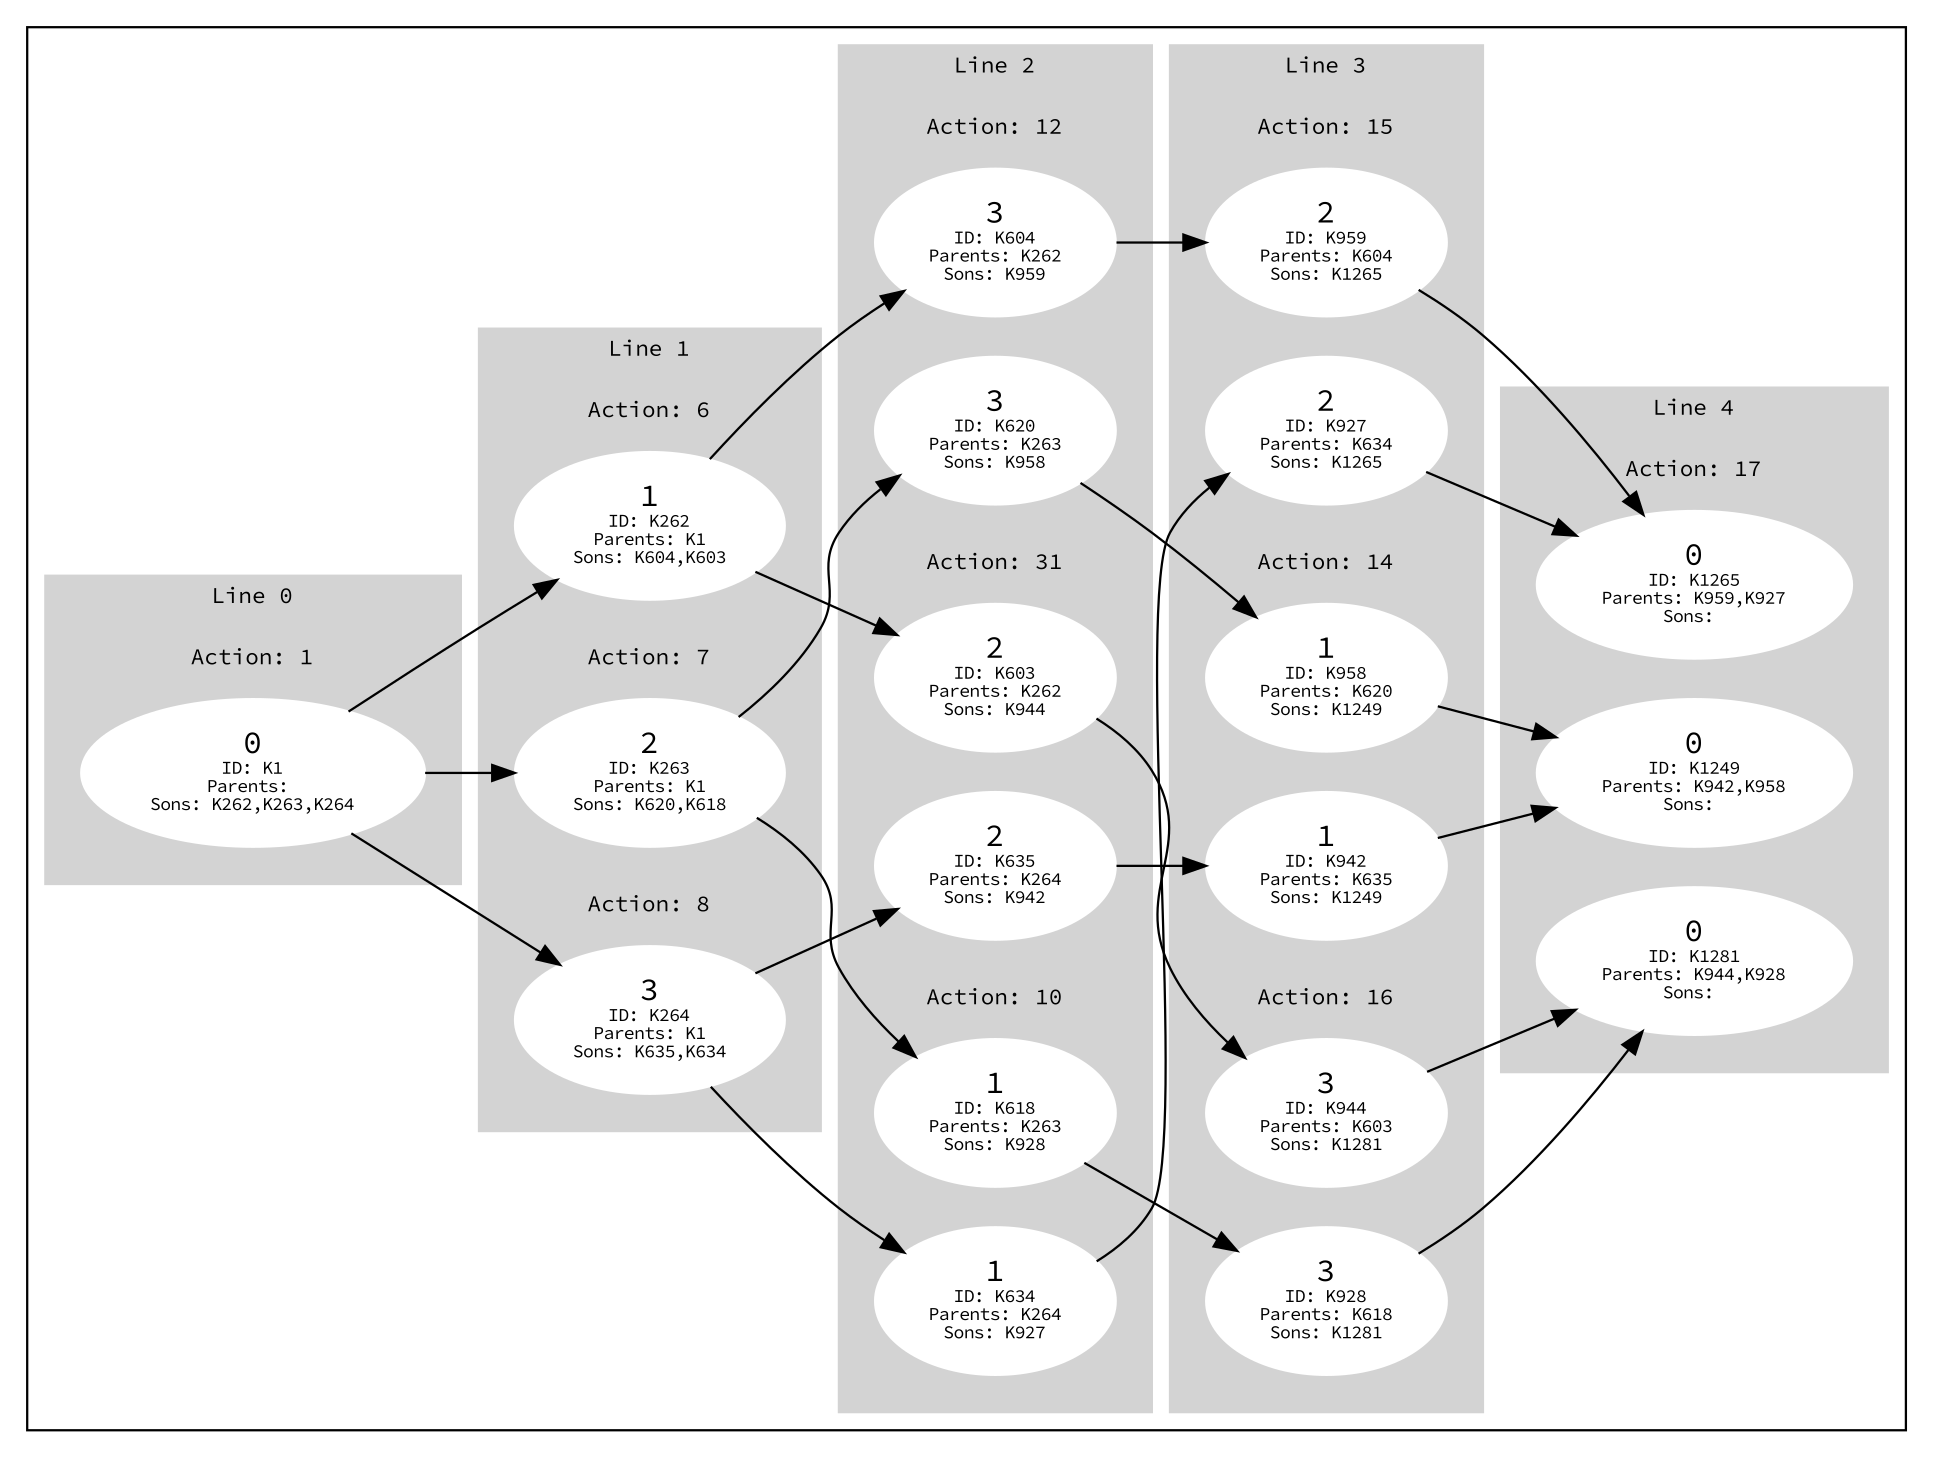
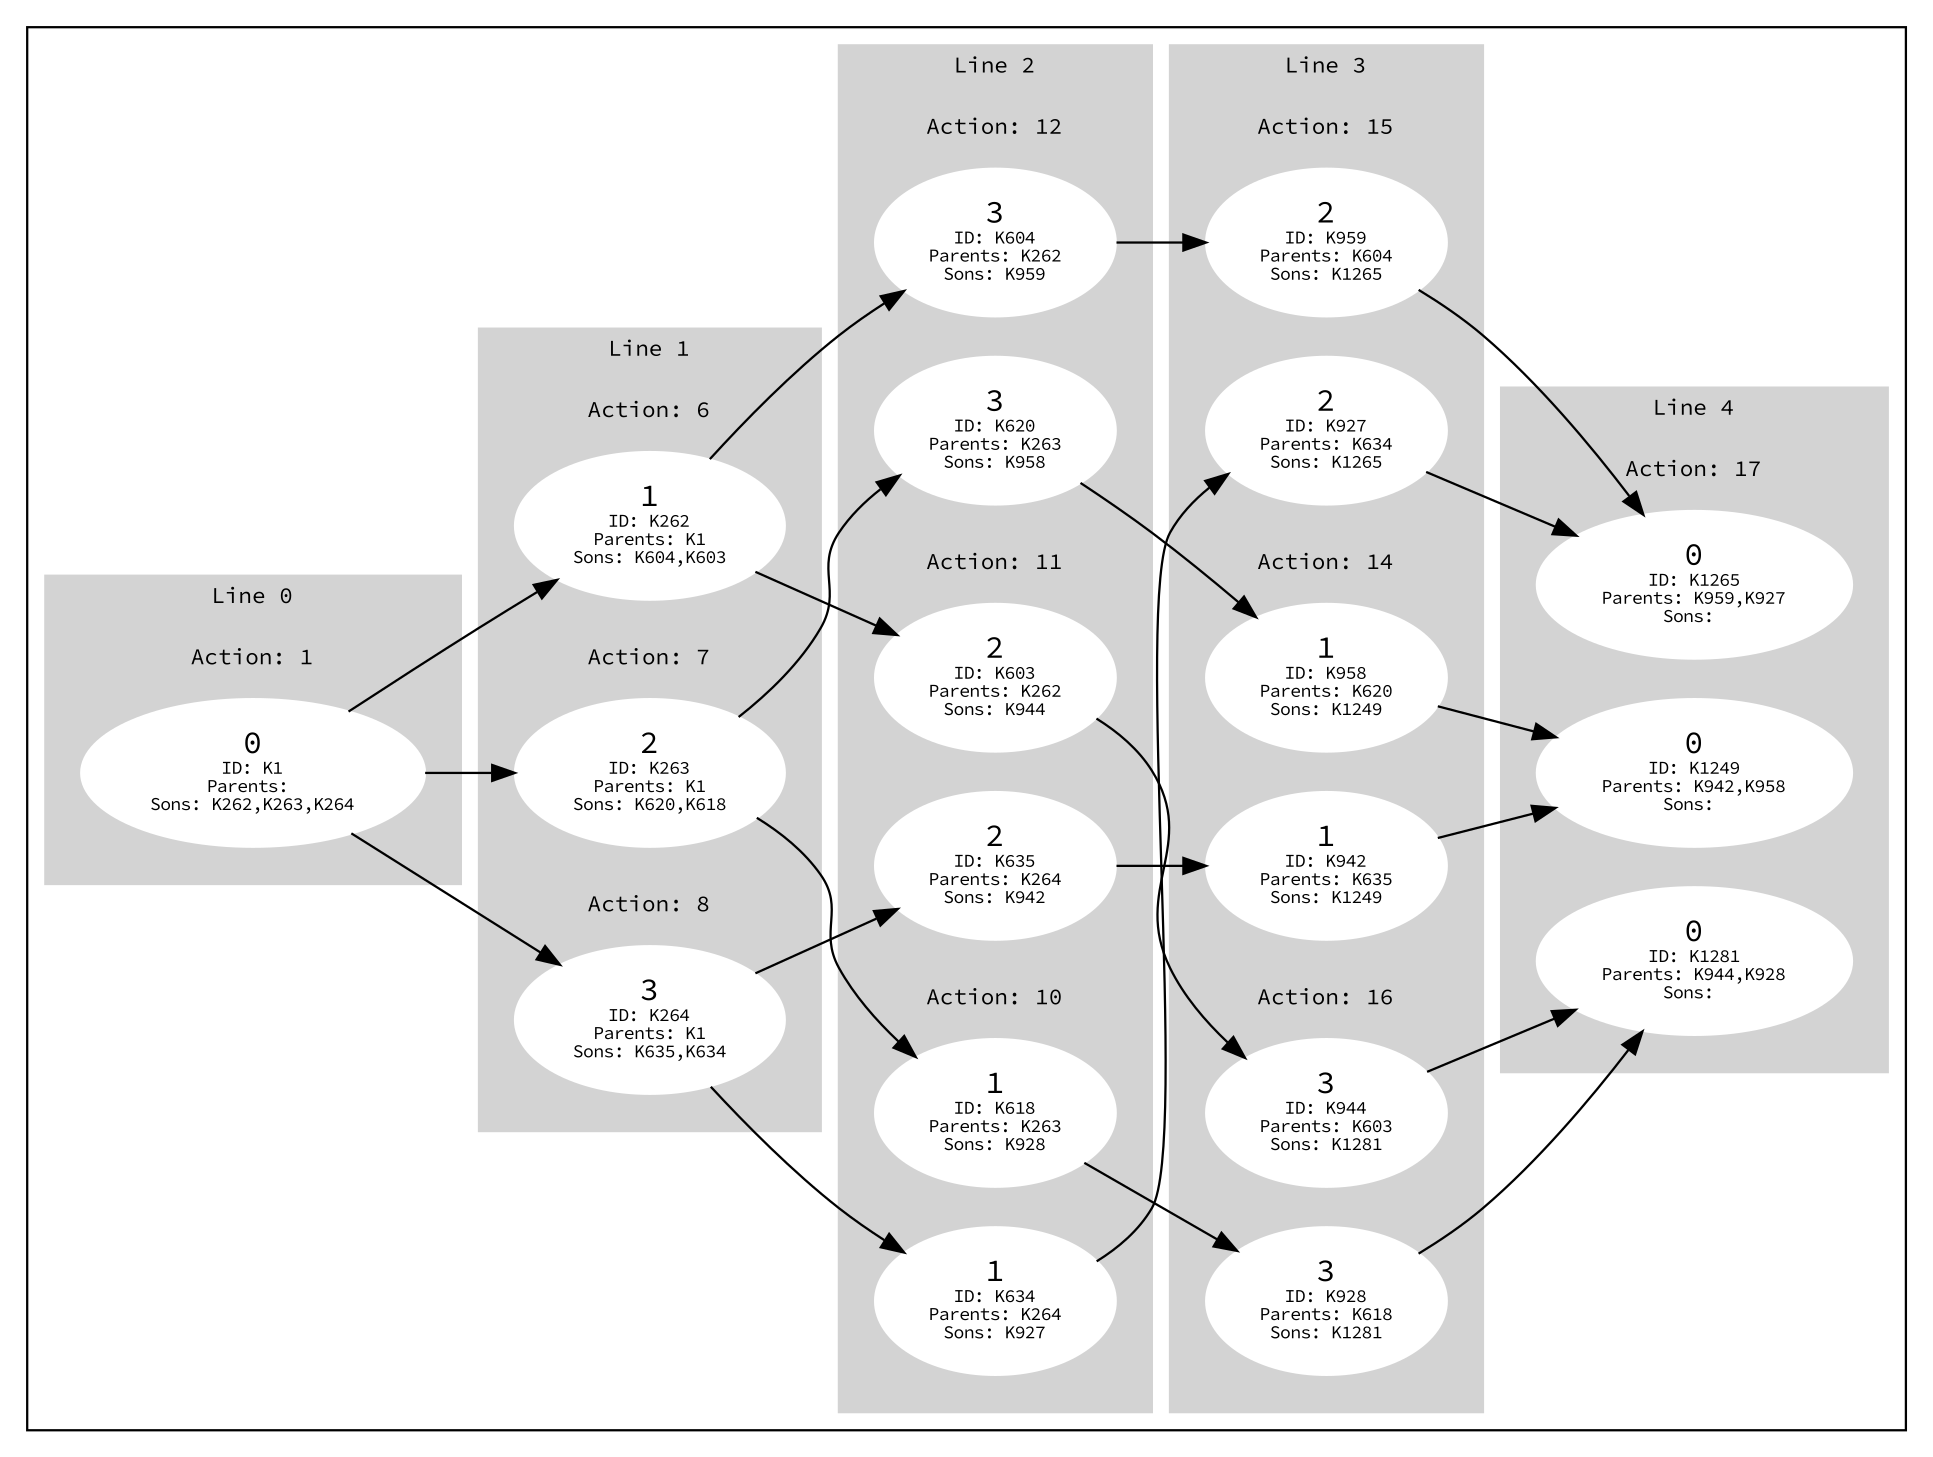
(995, 563) -> (995, 563)
